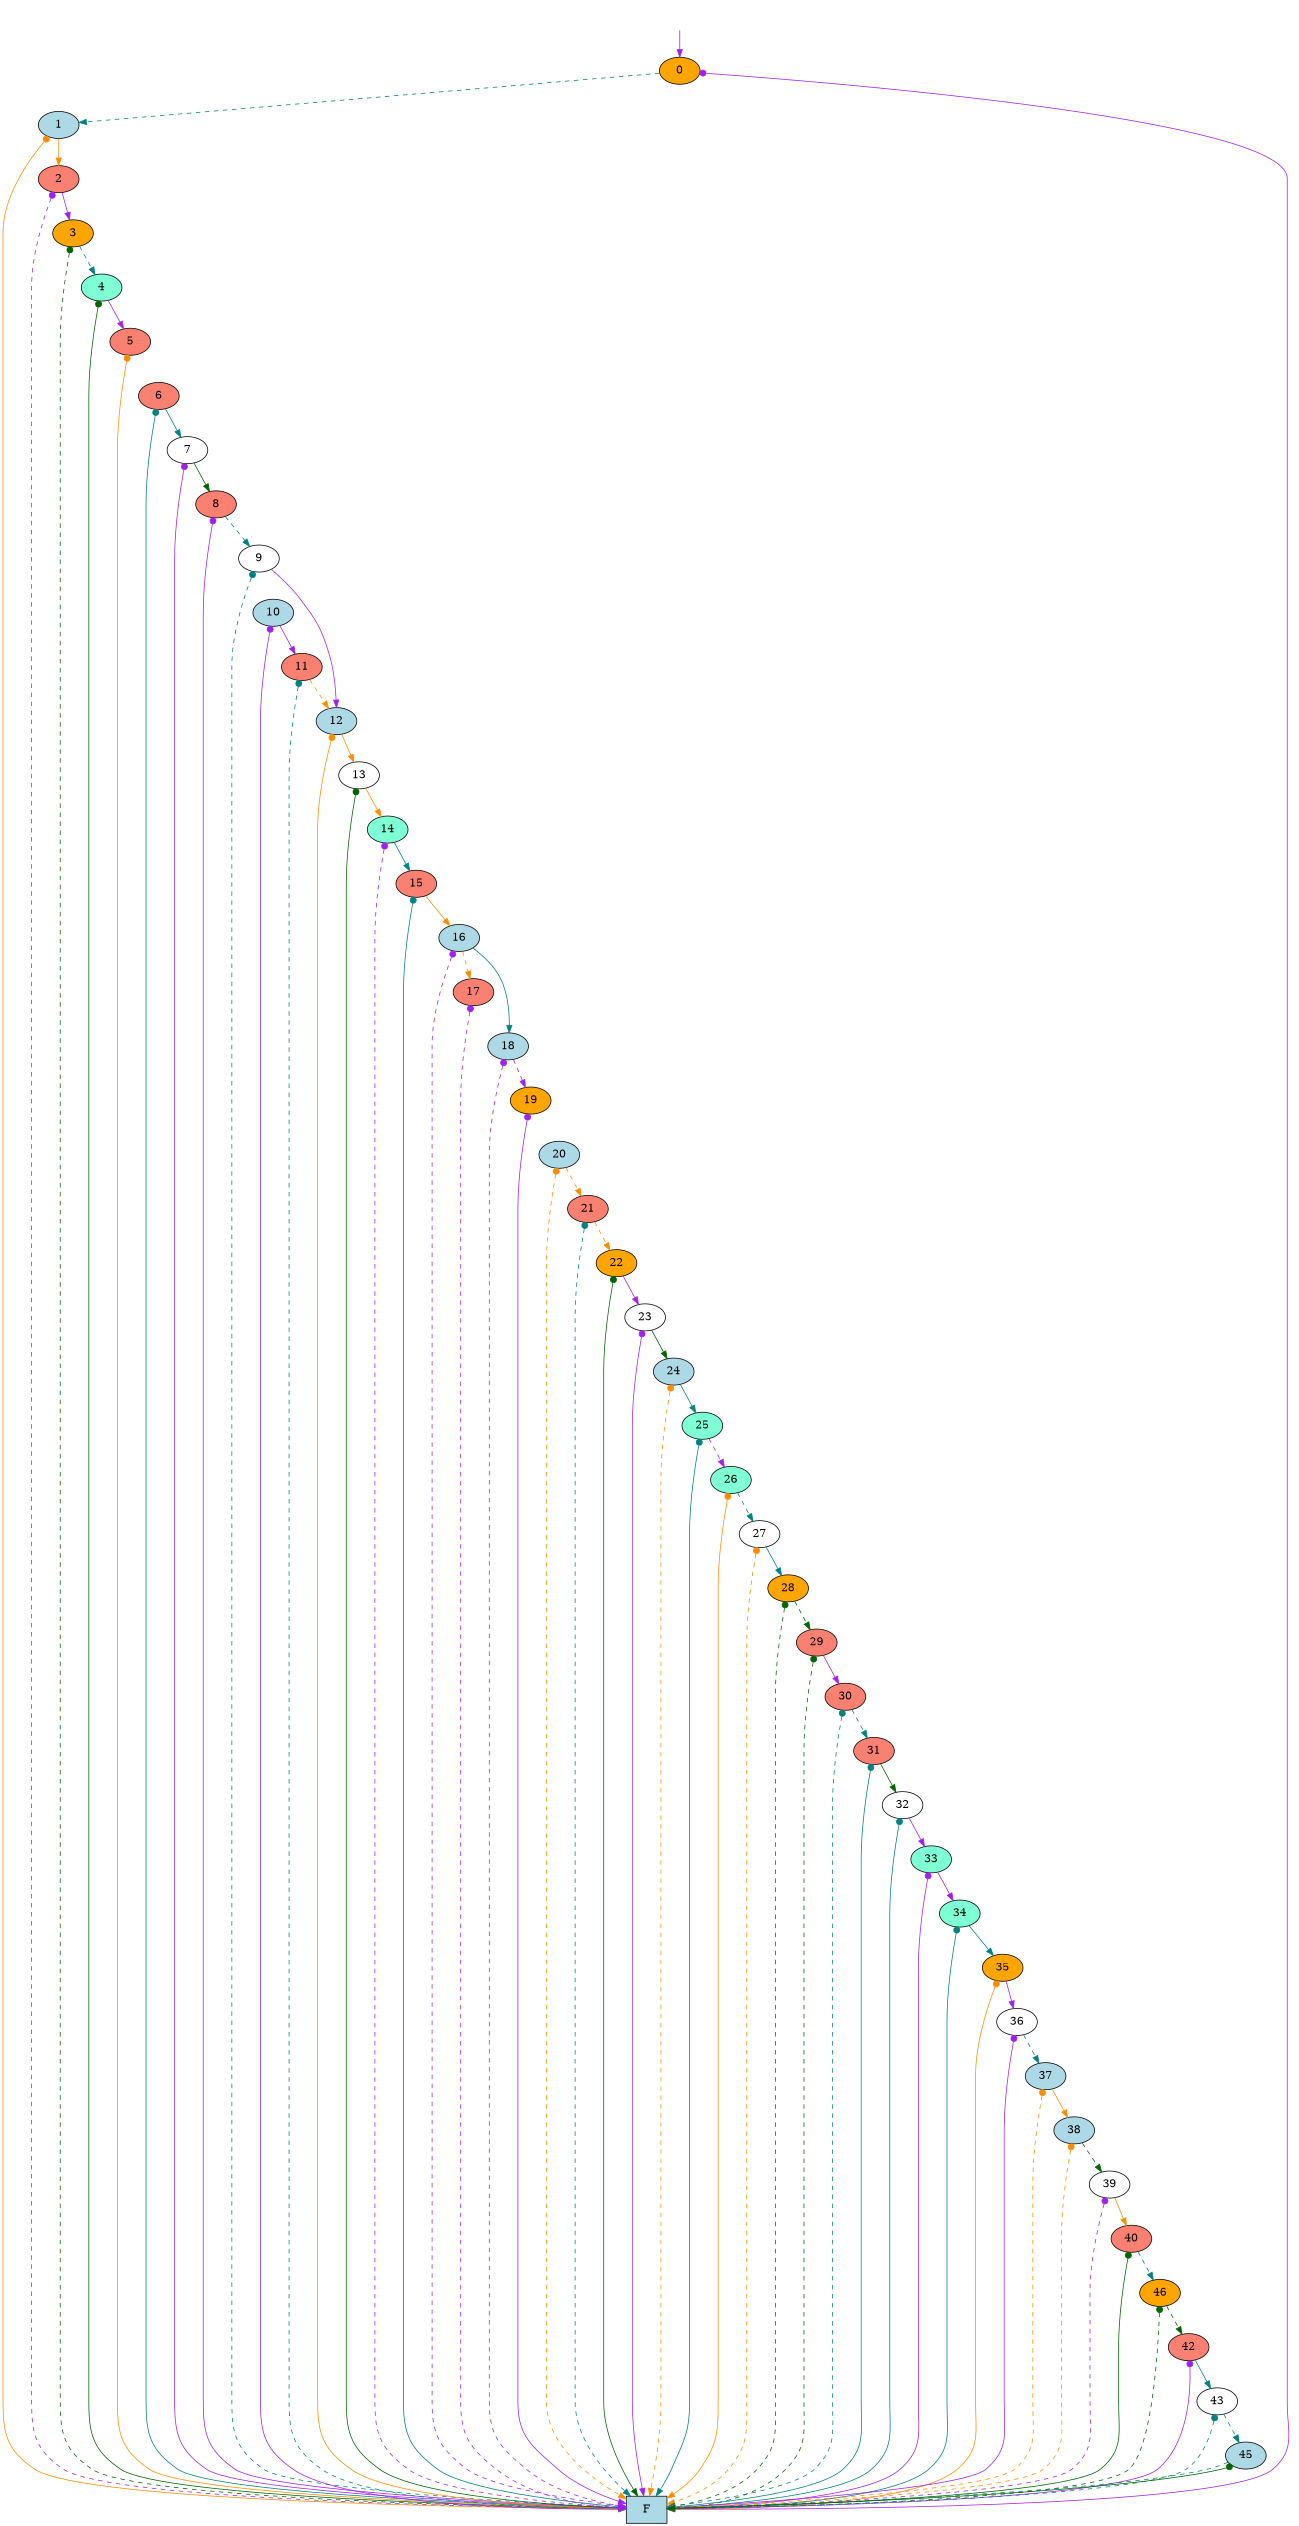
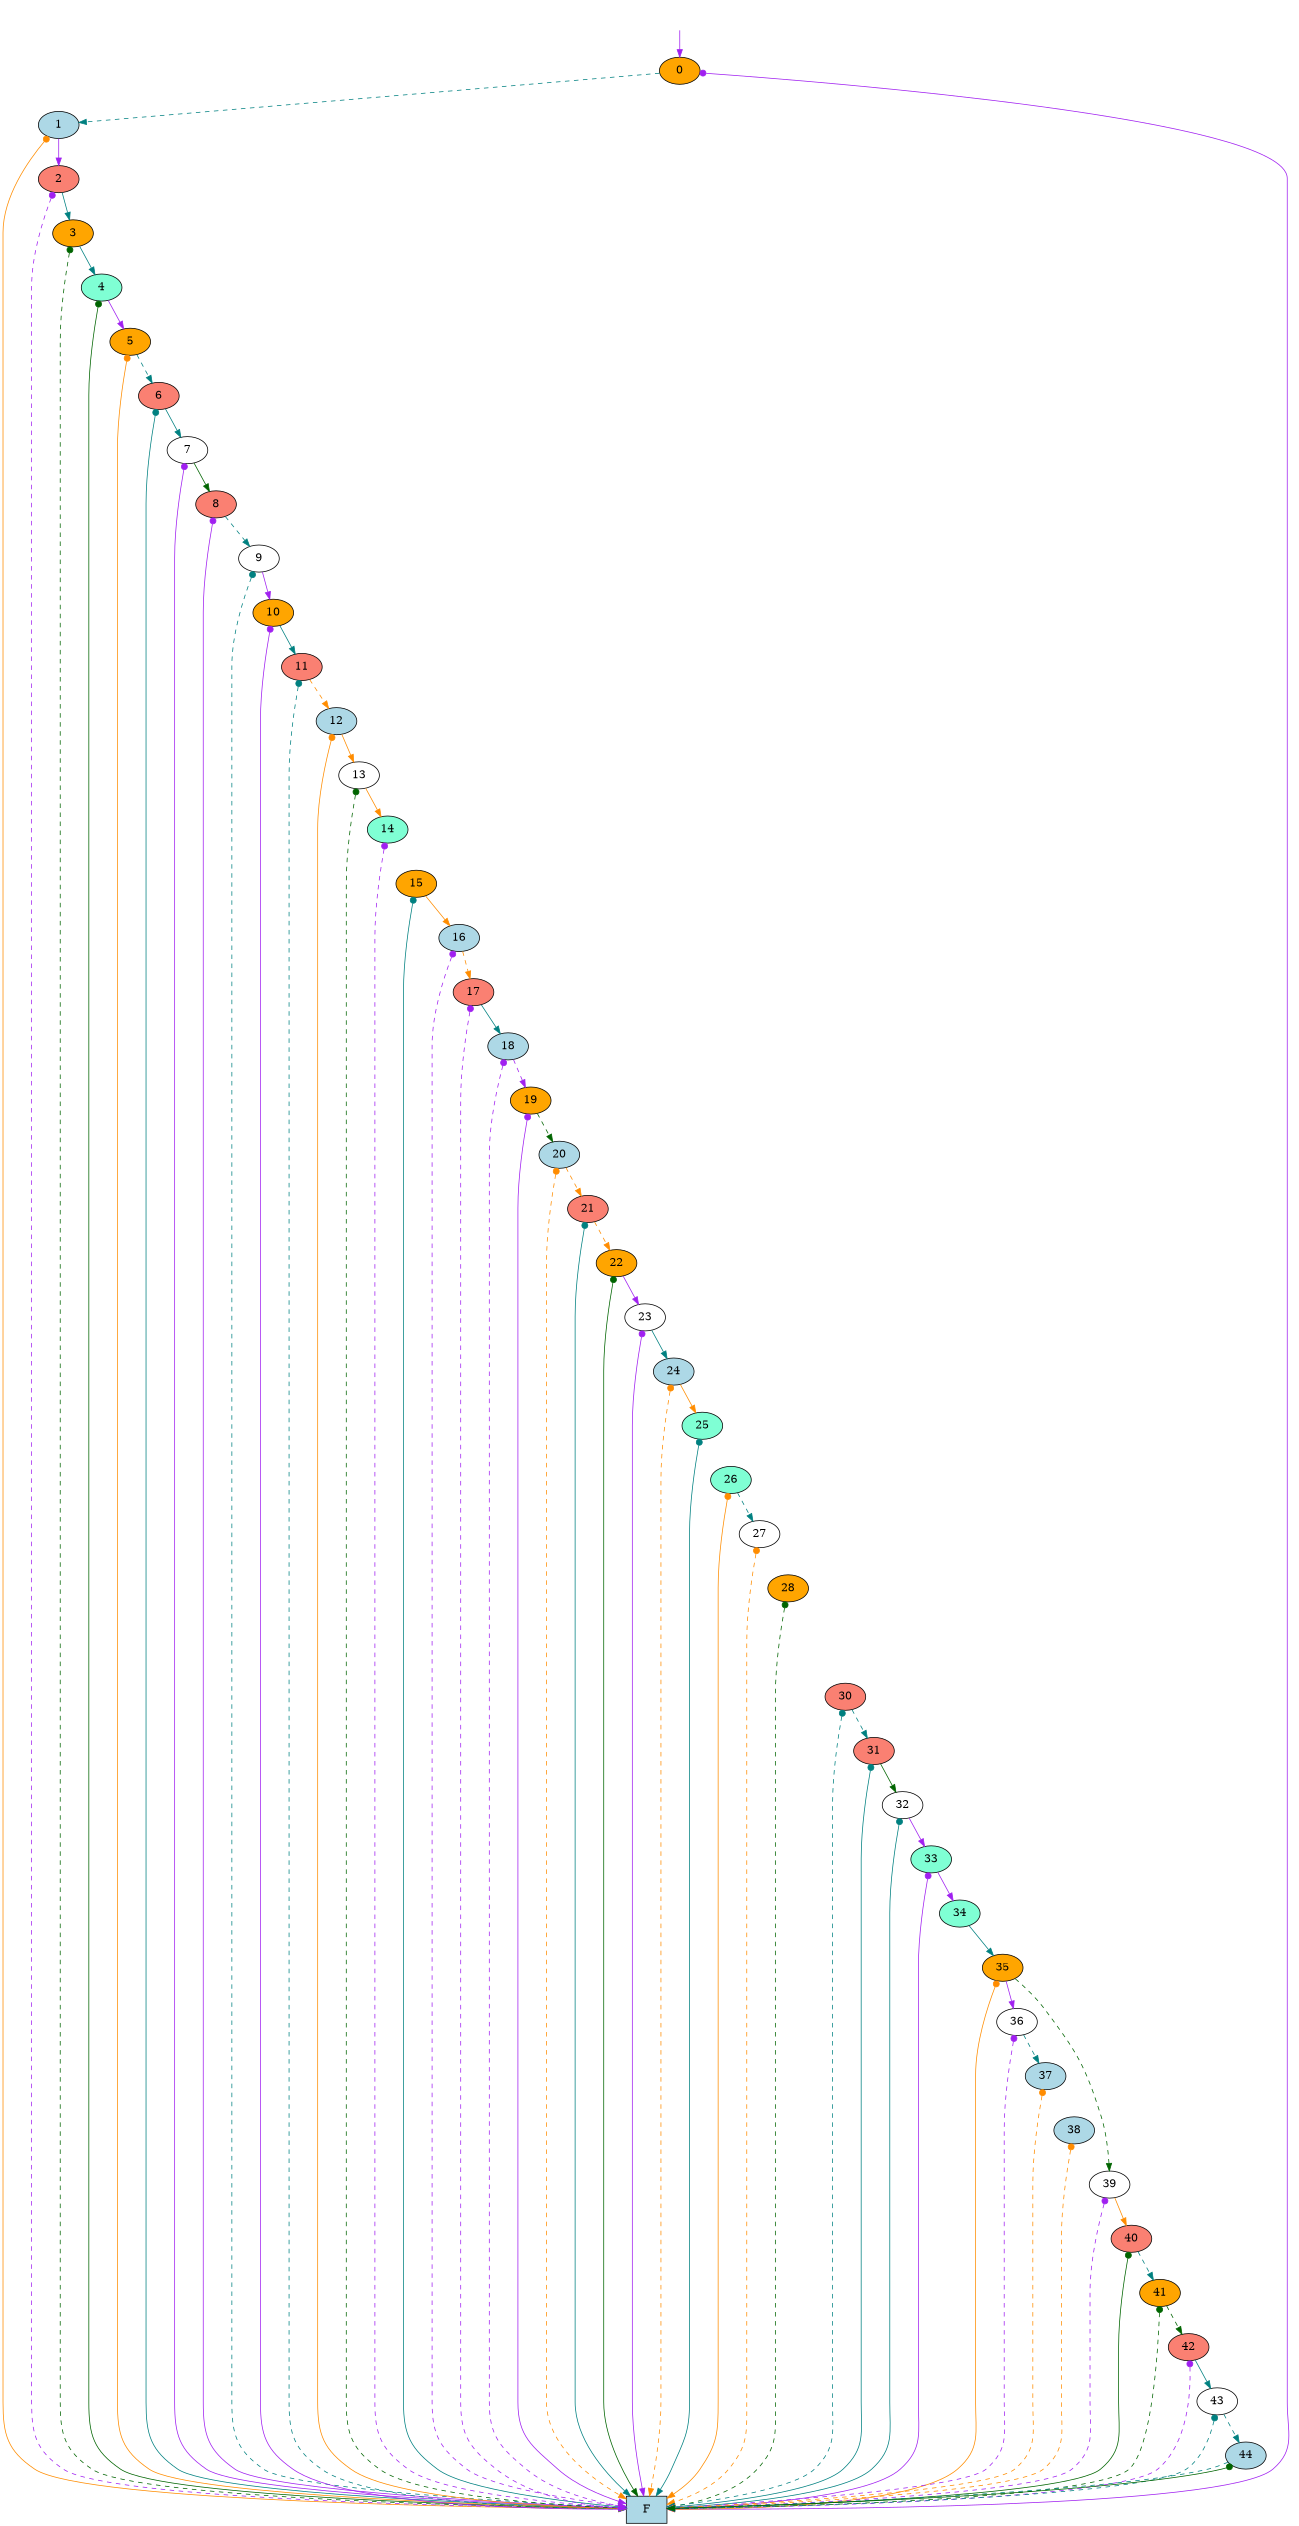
(59, 148) -> (59, 148)
(65, 203) -> (65, 203)
(85, 257) -> (85, 257)
(130, 342) -> (130, 342)
none -> (143, 365)
(273, 613) -> (273, 613)
(319, 627) -> (265, 582)
(286, 636) -> (286, 636)
(400, 853) -> none
(416, 884) -> (416, 884)
(502, 981) -> (489, 1016)
none -> (543, 1124)
(658, 1341) -> (658, 1341)
(686, 1395) -> (686, 1395)
(715, 1449) -> none
(772, 1558) -> none
(817, 1643) -> none
(346, 1760) -> (346, 1760)
(575, 1867) -> (575, 1867)
(1058, 2100) -> none
(1090, 2154) -> (1080, 2062)
(1160, 2293) -> (1160, 2293)
(947, 2334) -> none
(1004, 2415) -> (1004, 2415)
(1246, 2456) -> (1246, 2456)
(973, 2498) -> (973, 2498)
